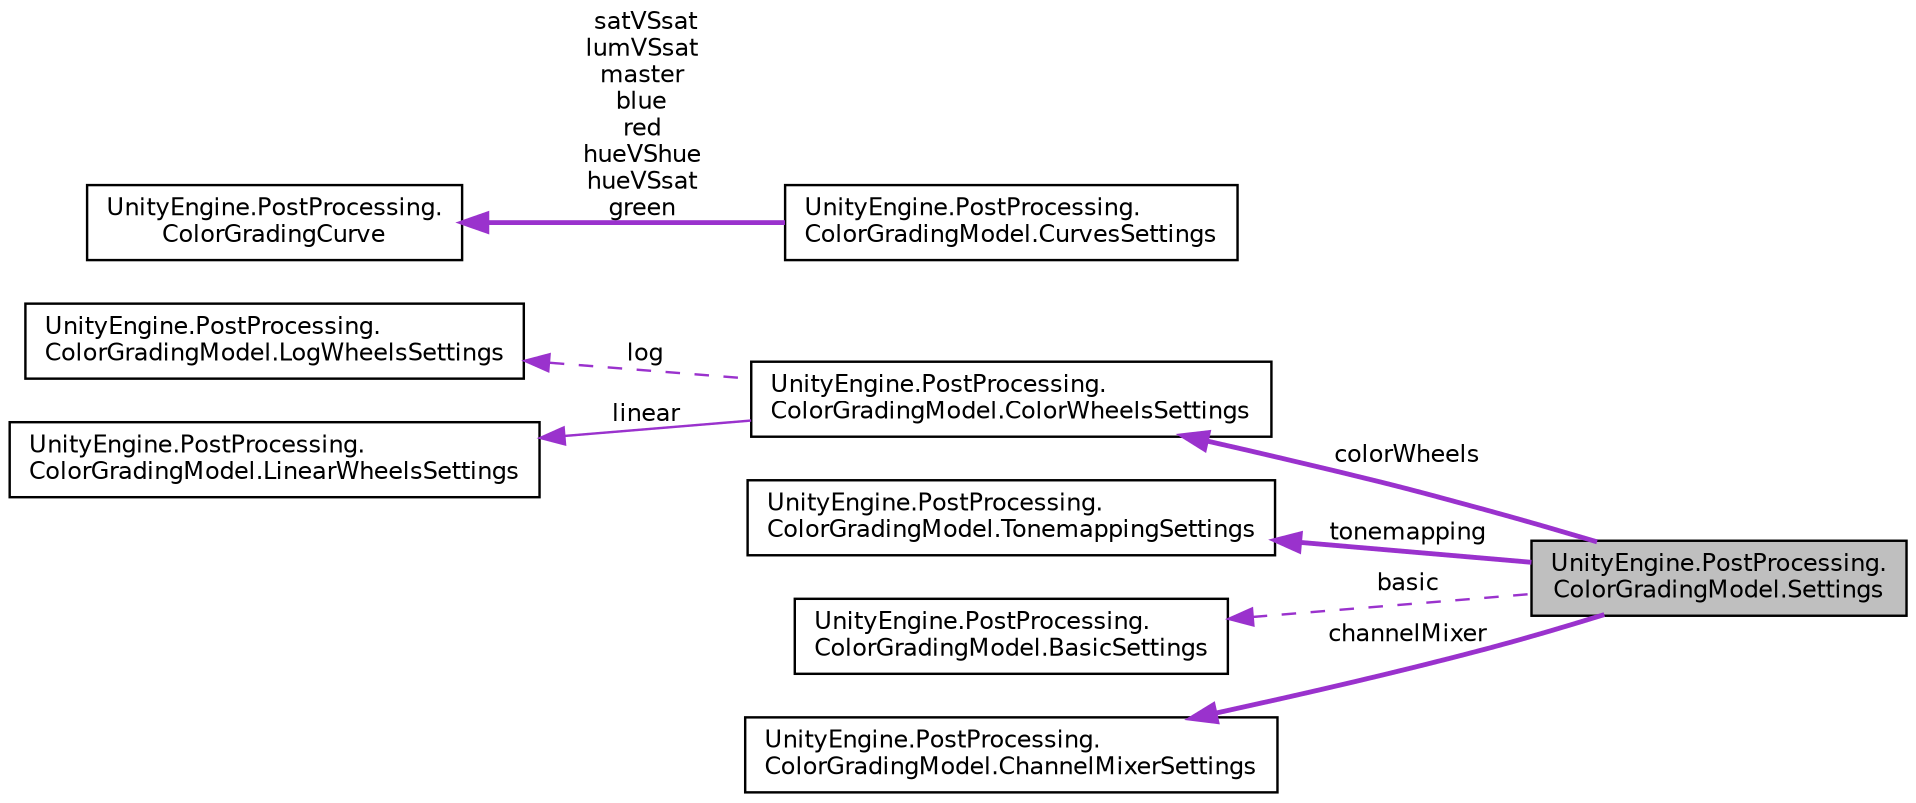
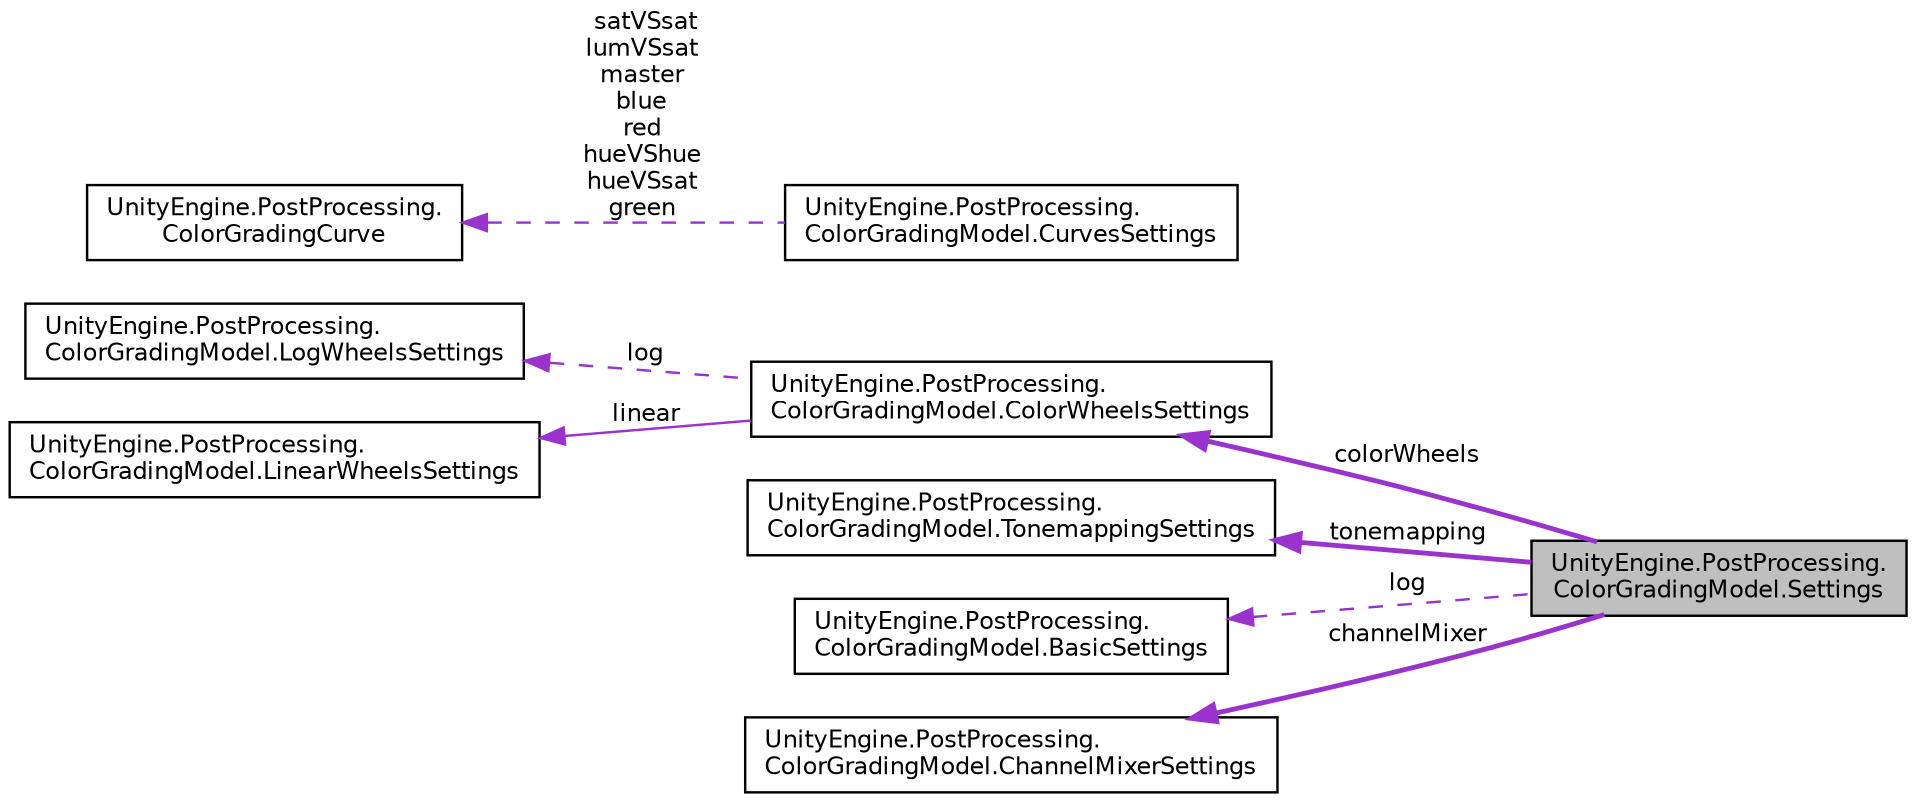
(636, 223) -> (636, 223)
(1404, 584) -> (1404, 584)
